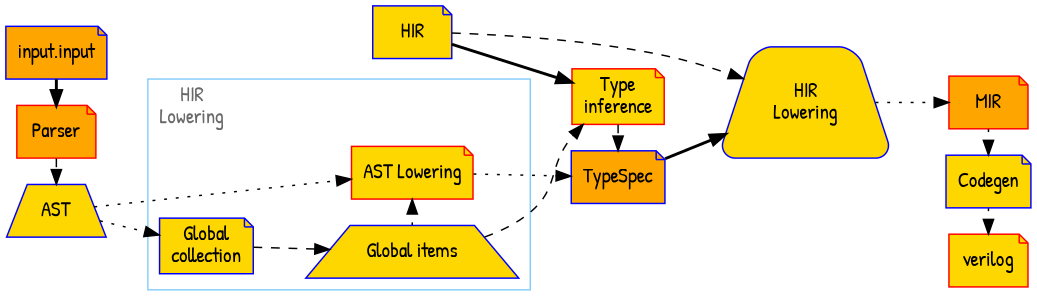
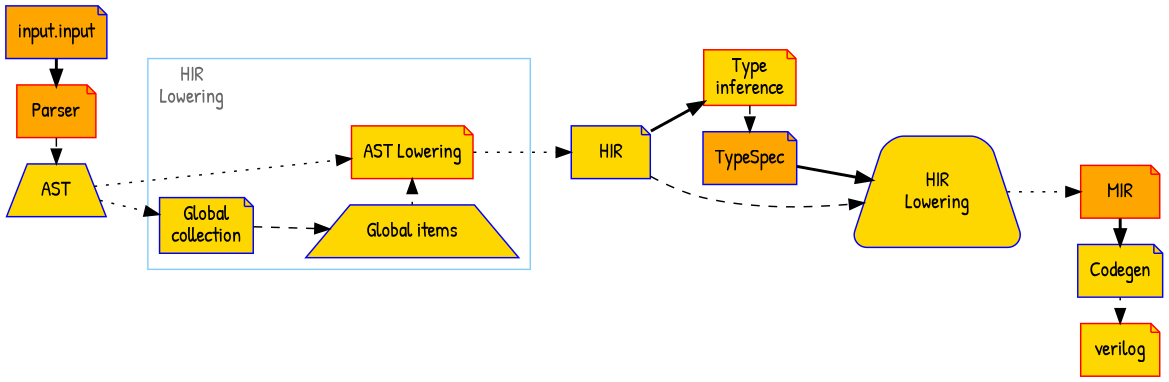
(988, 135) -> (1120, 224)
(515, 175) -> (515, 152)
(543, 199) -> none
